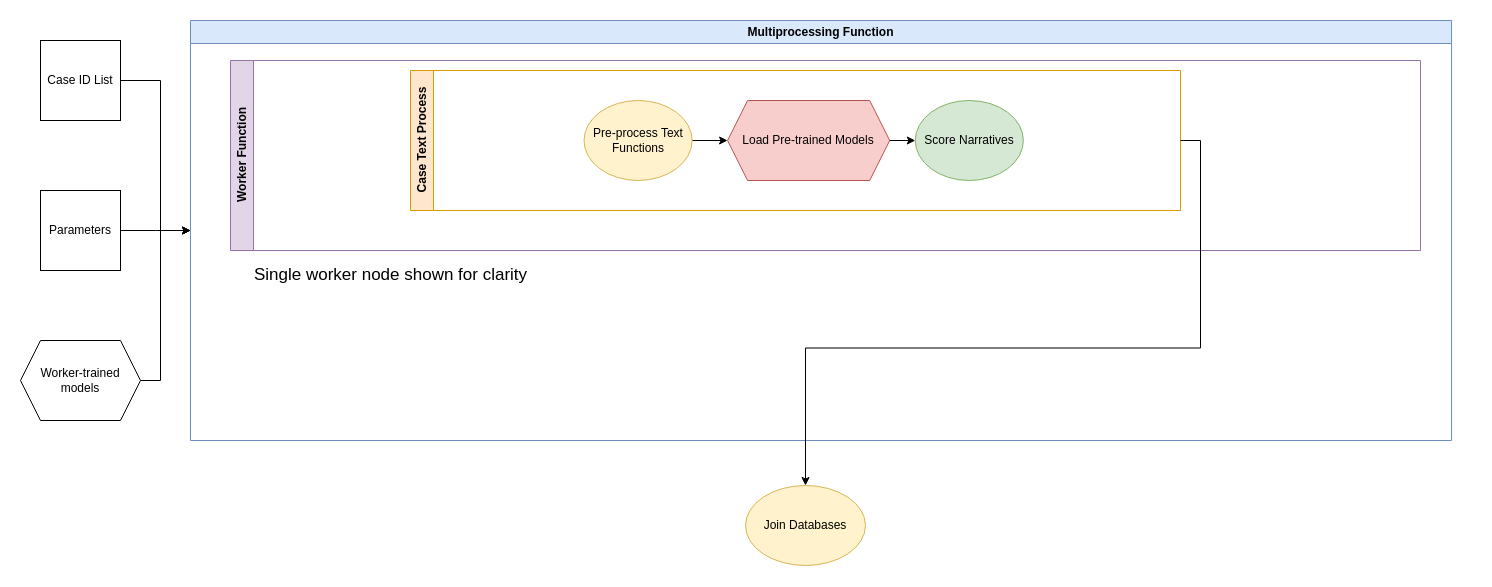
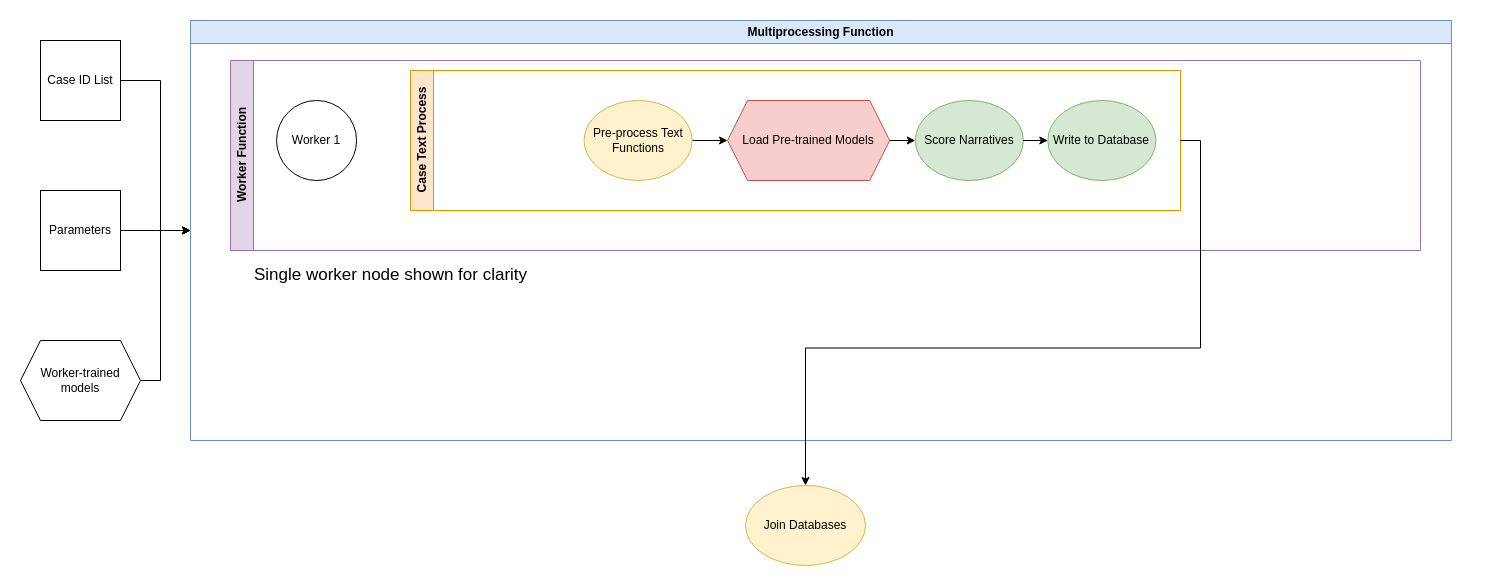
none -> (317, 141)
none -> (1039, 141)
none -> (1102, 141)
